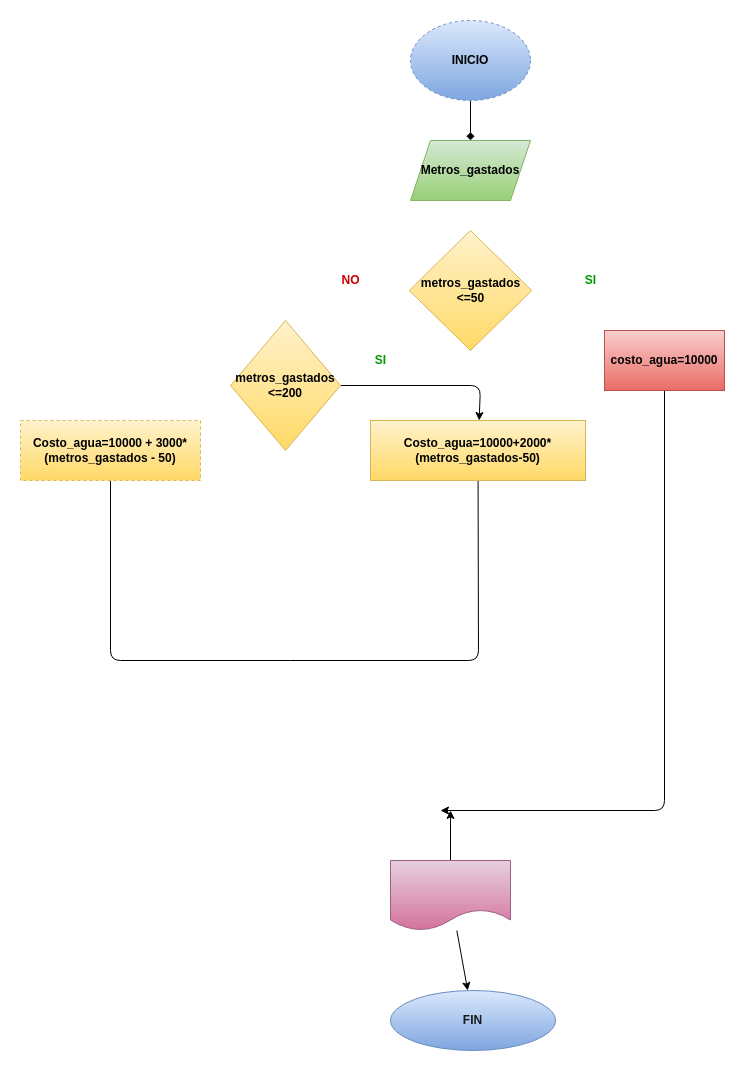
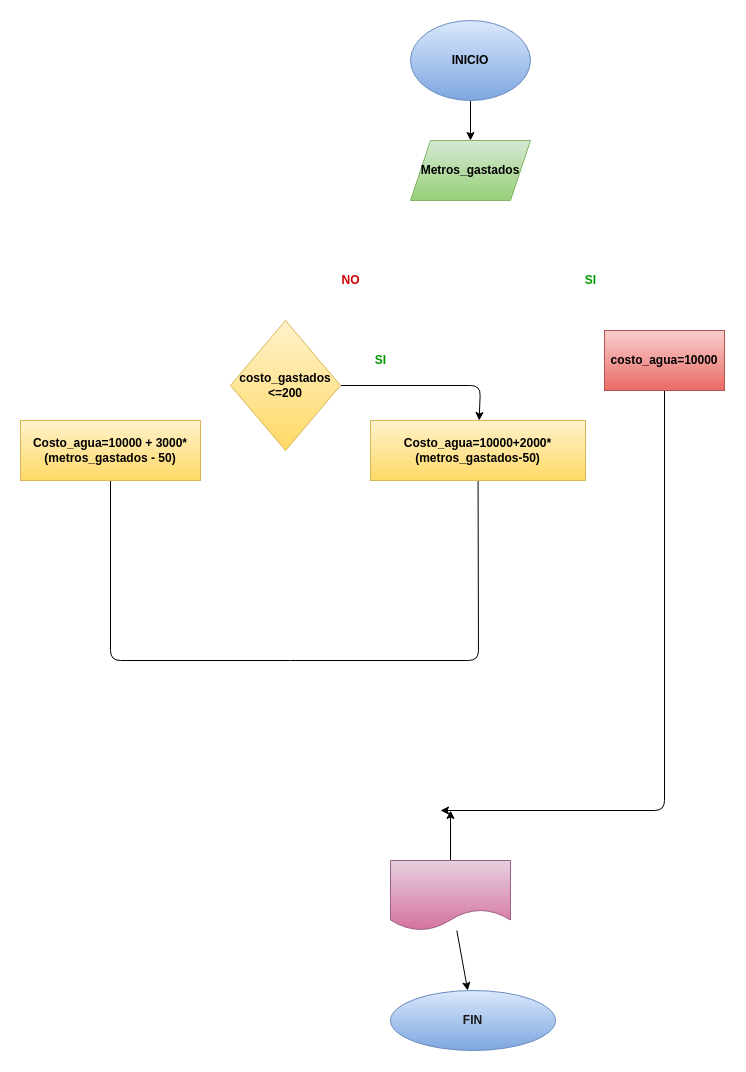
(471, 61) -> (471, 61)
(471, 132) -> (471, 132)
(471, 291) -> none
(286, 386) -> (286, 386)
(111, 451) -> (111, 451)
